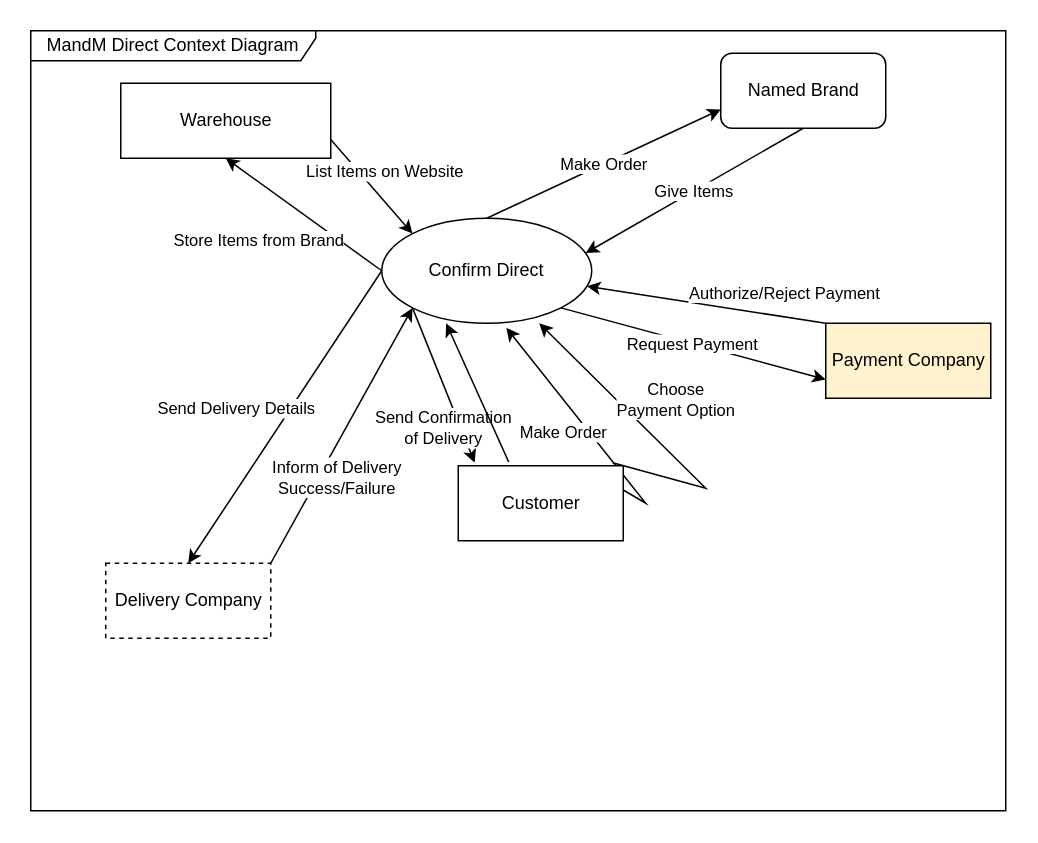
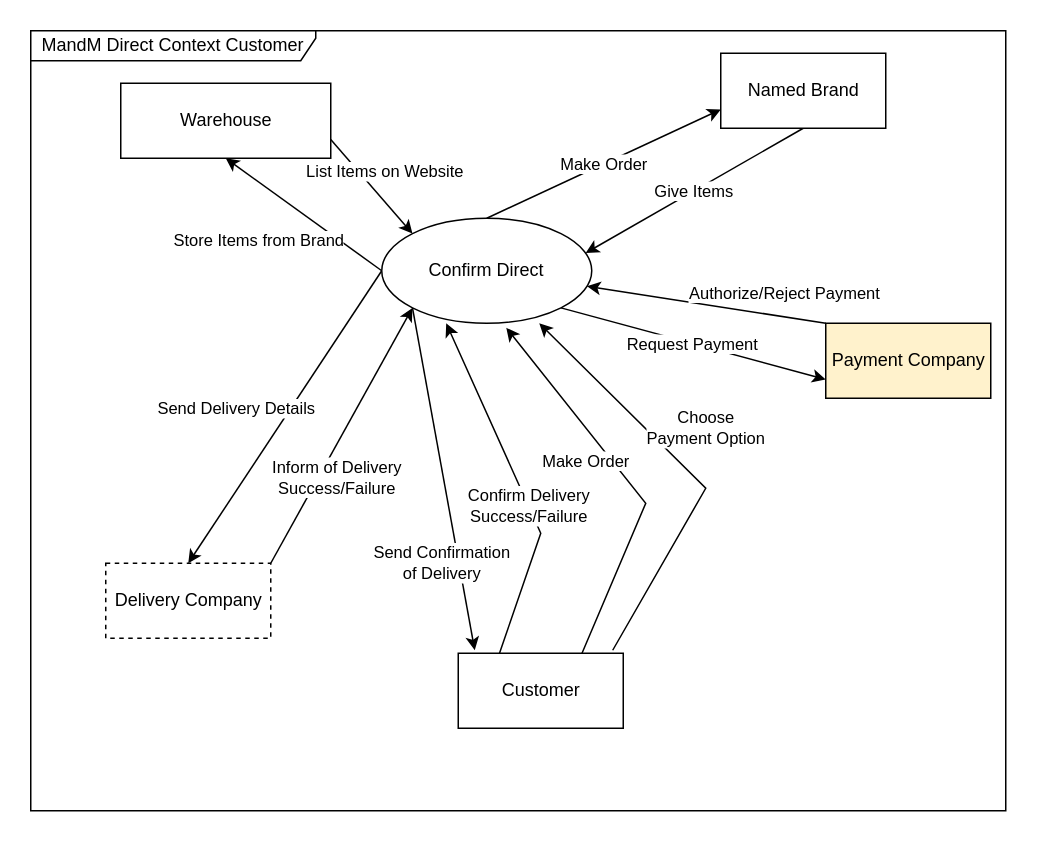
(173, 46) -> (173, 46)
(803, 91) -> (803, 91)
(541, 503) -> (541, 691)
